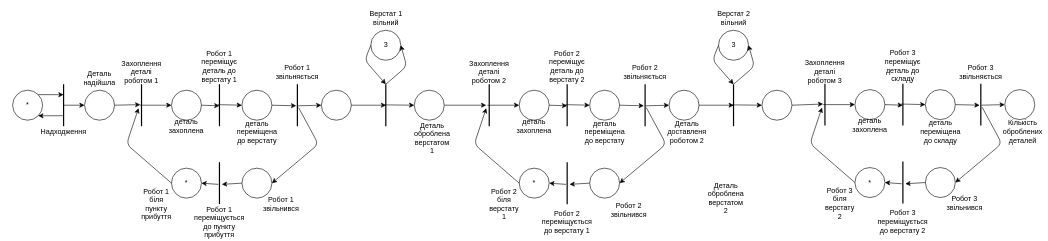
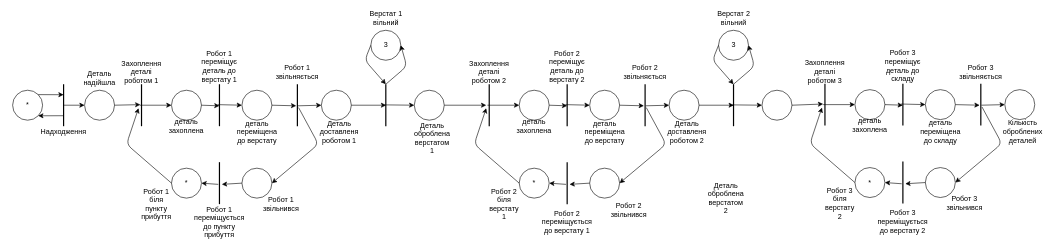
none -> (339, 132)
